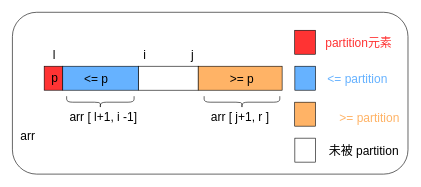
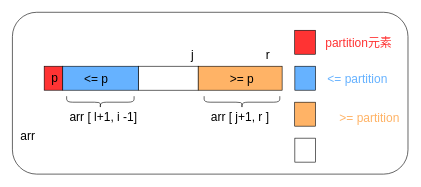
(54, 54) -> none
(145, 54) -> none
none -> (268, 54)
(364, 150) -> none
